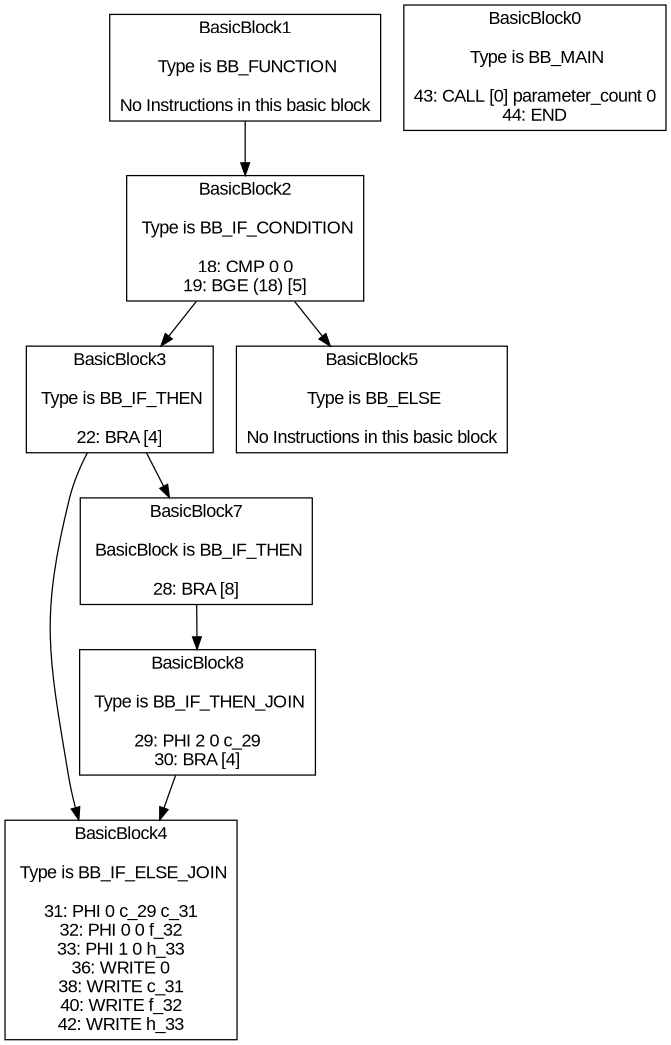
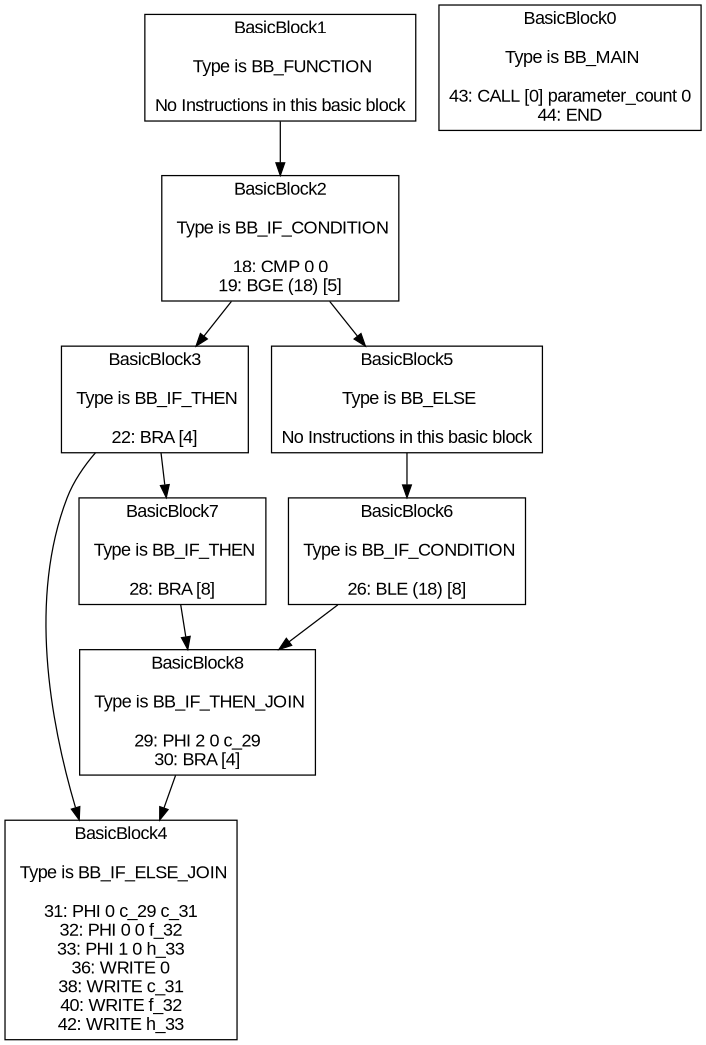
(196, 551) -> (172, 551)
none -> (407, 551)
